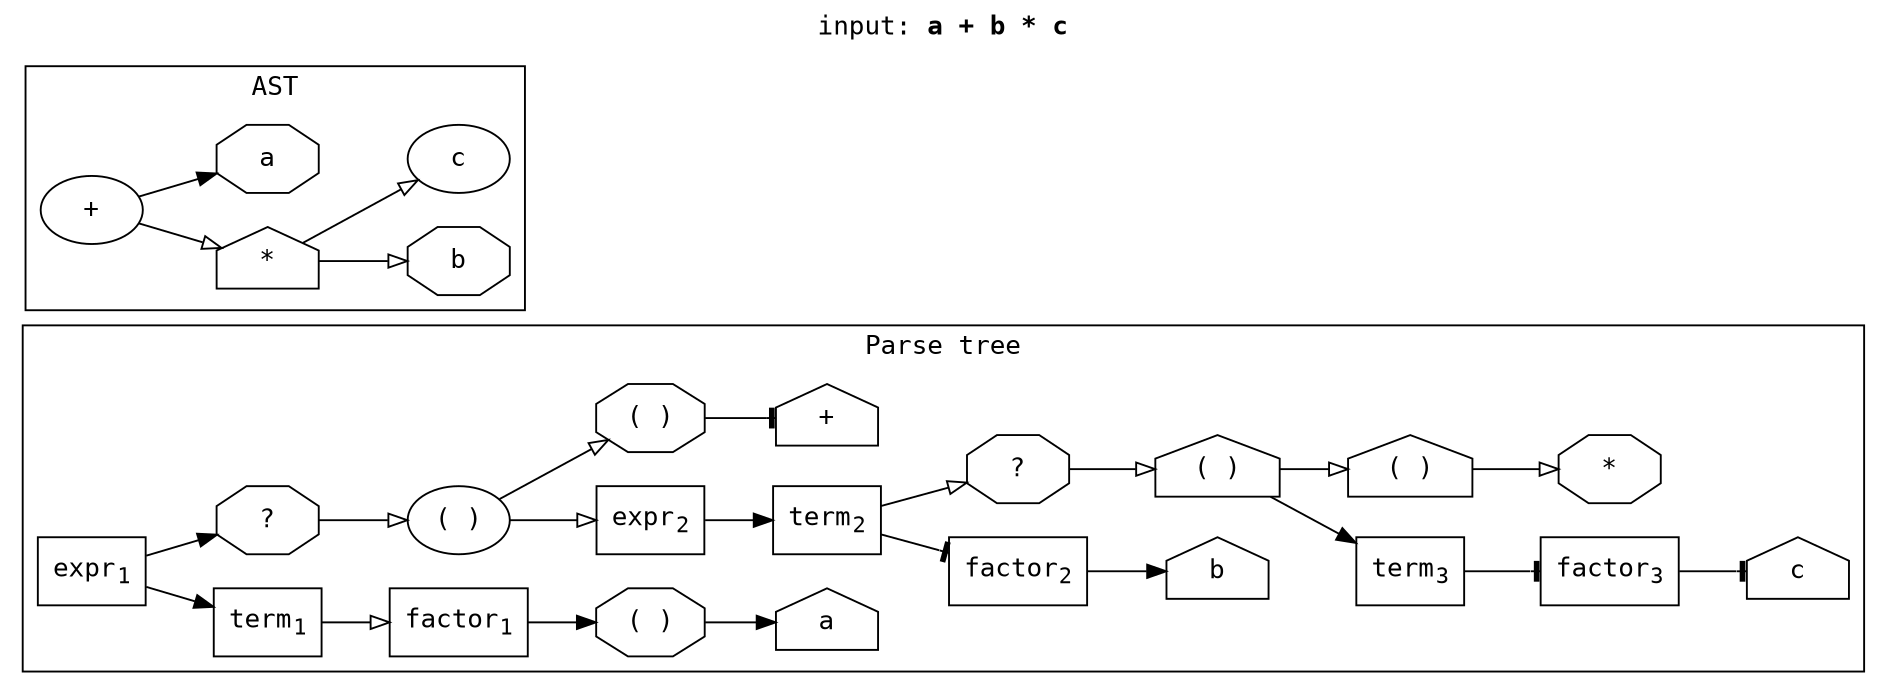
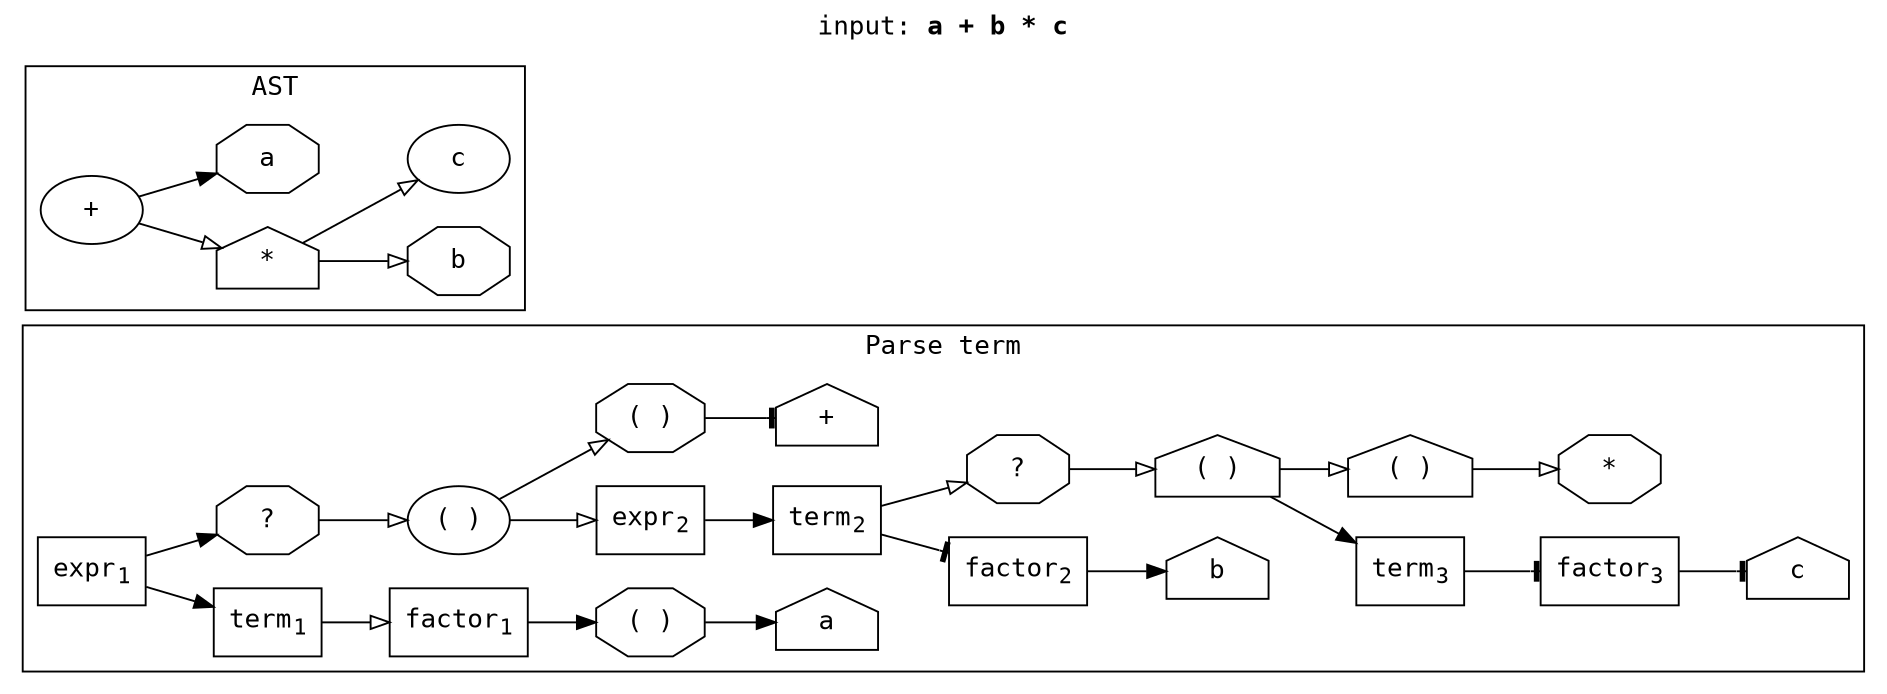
(943, 347) -> (943, 347)
